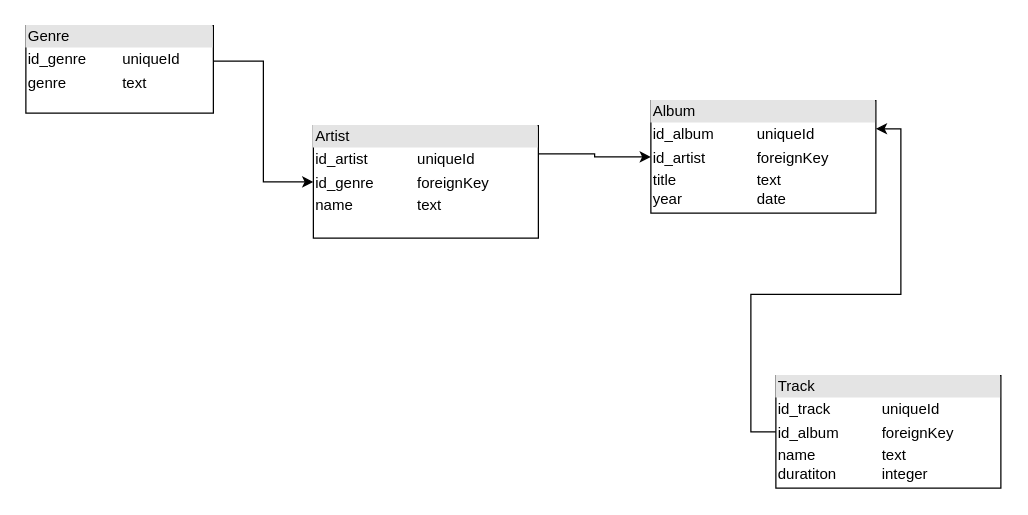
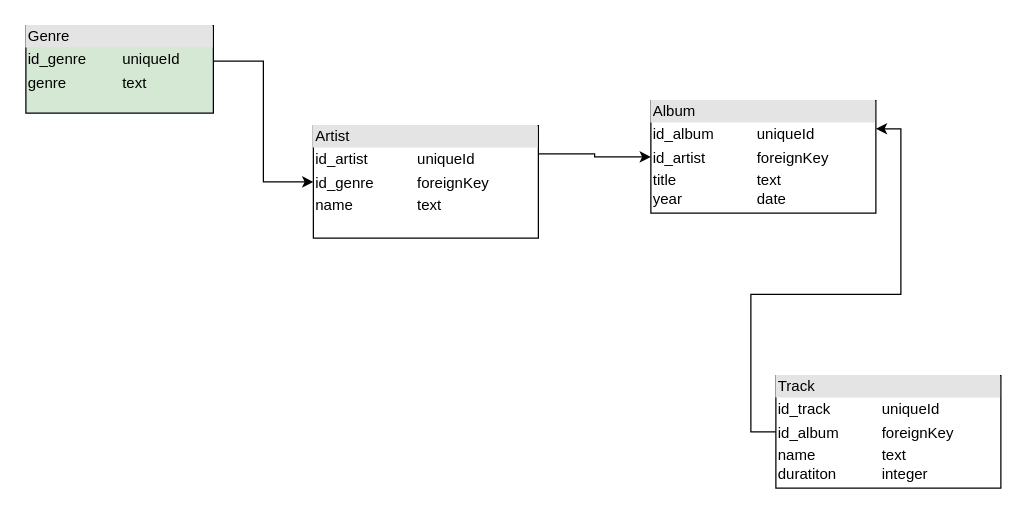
(119, 69) -> (119, 69)
